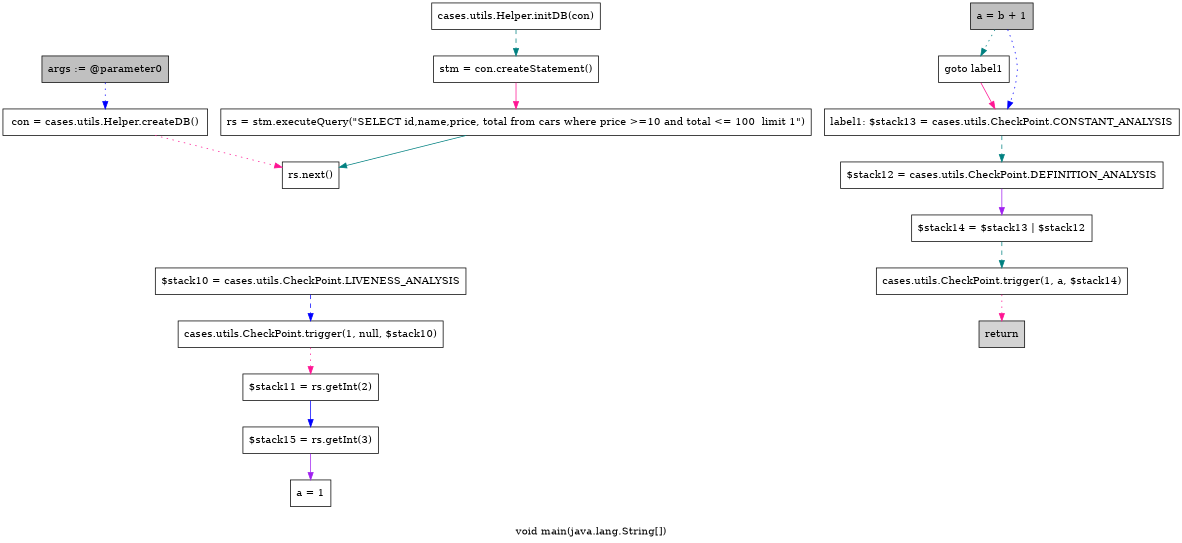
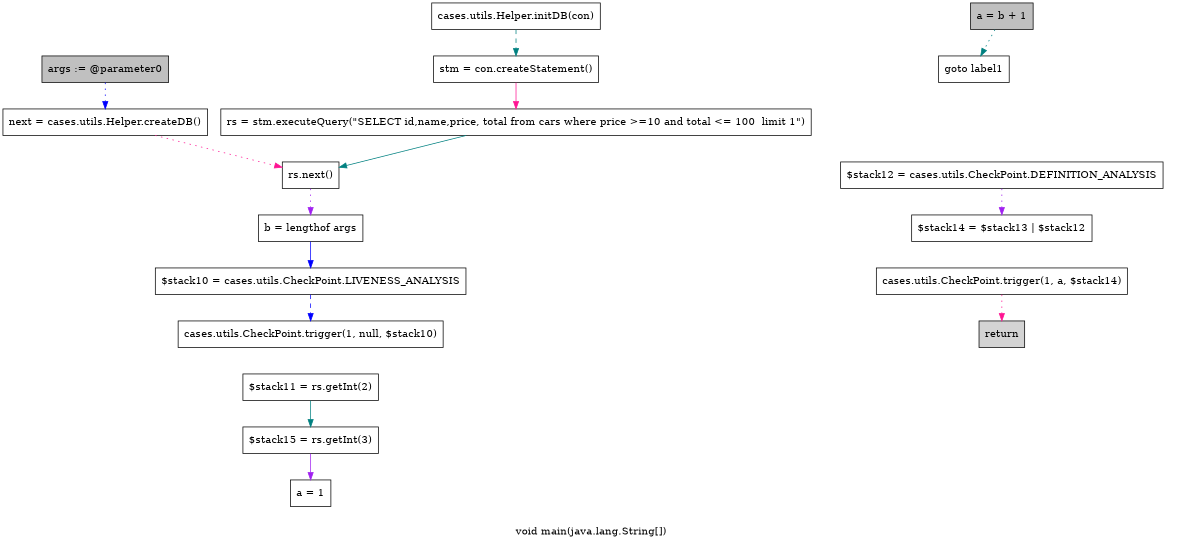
(105, 122) -> (105, 122)
(1002, 122) -> none
(1002, 198) -> (1002, 198)
none -> (311, 228)
(1002, 251) -> none
(311, 357) -> none
(311, 410) -> (311, 410)
